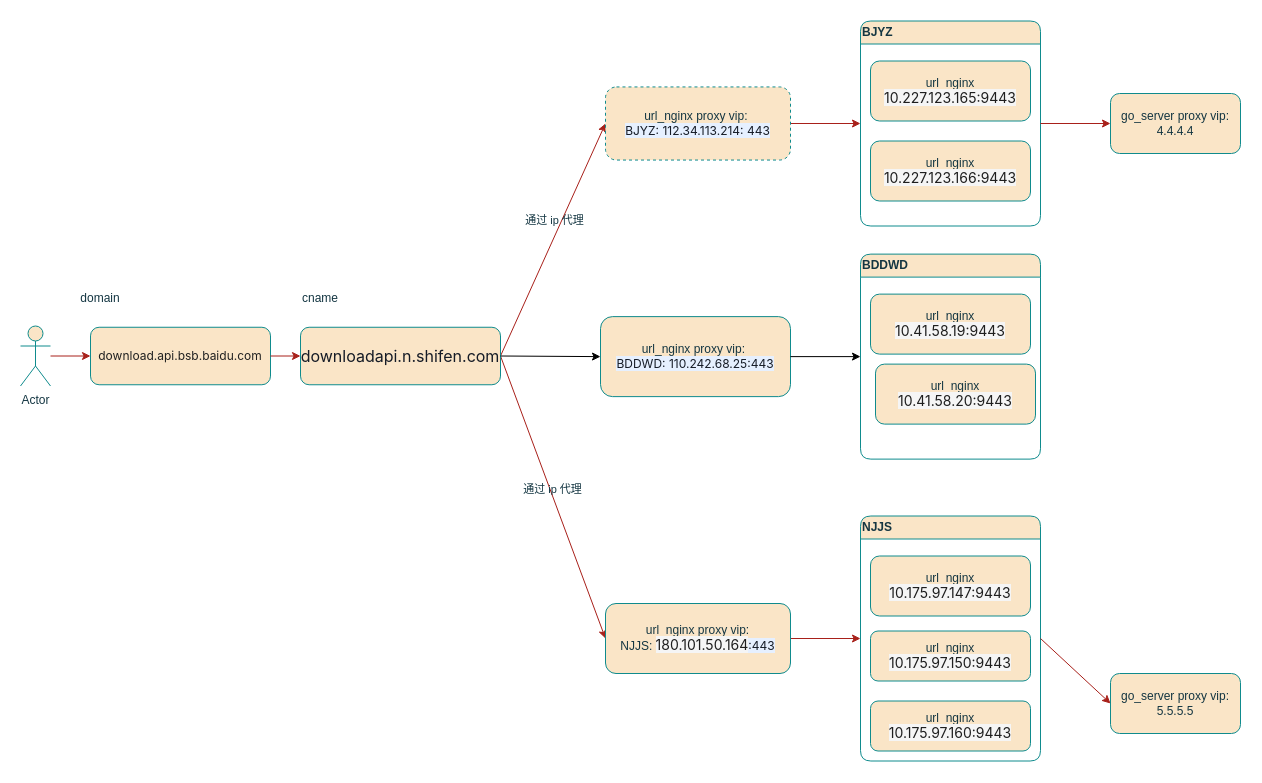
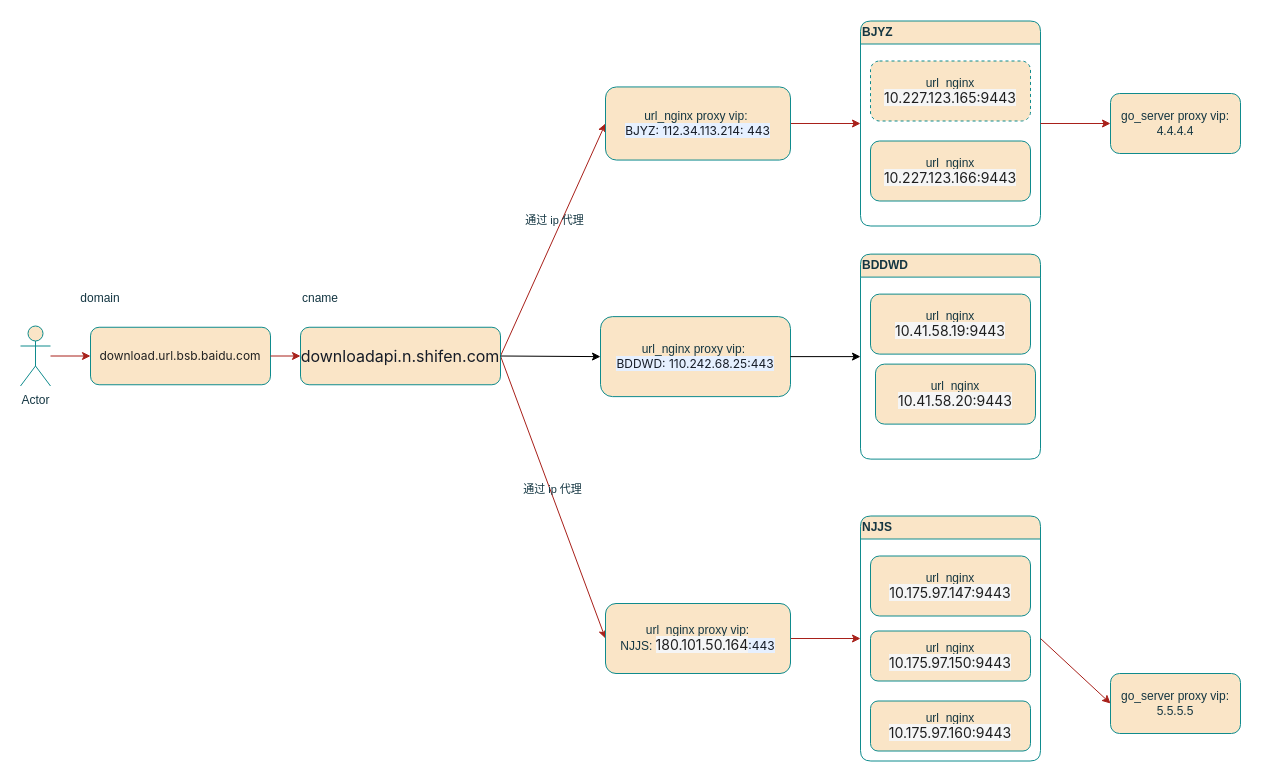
(951, 91) -> (951, 91)
(698, 124) -> (698, 124)
(181, 357) -> (181, 357)
